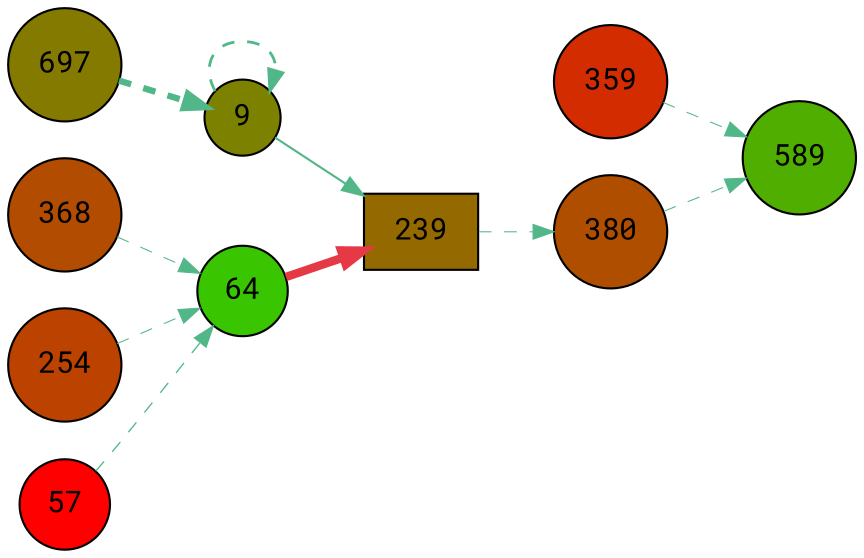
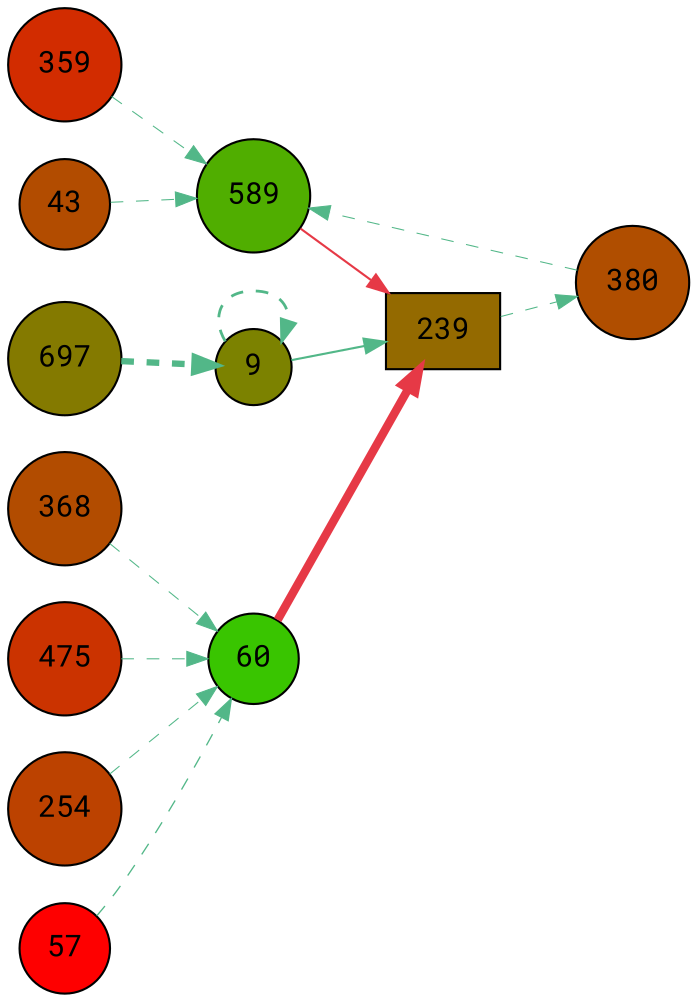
none -> (65, 204)
none -> (336, 254)
(243, 291) -> (254, 659)
none -> (65, 659)
